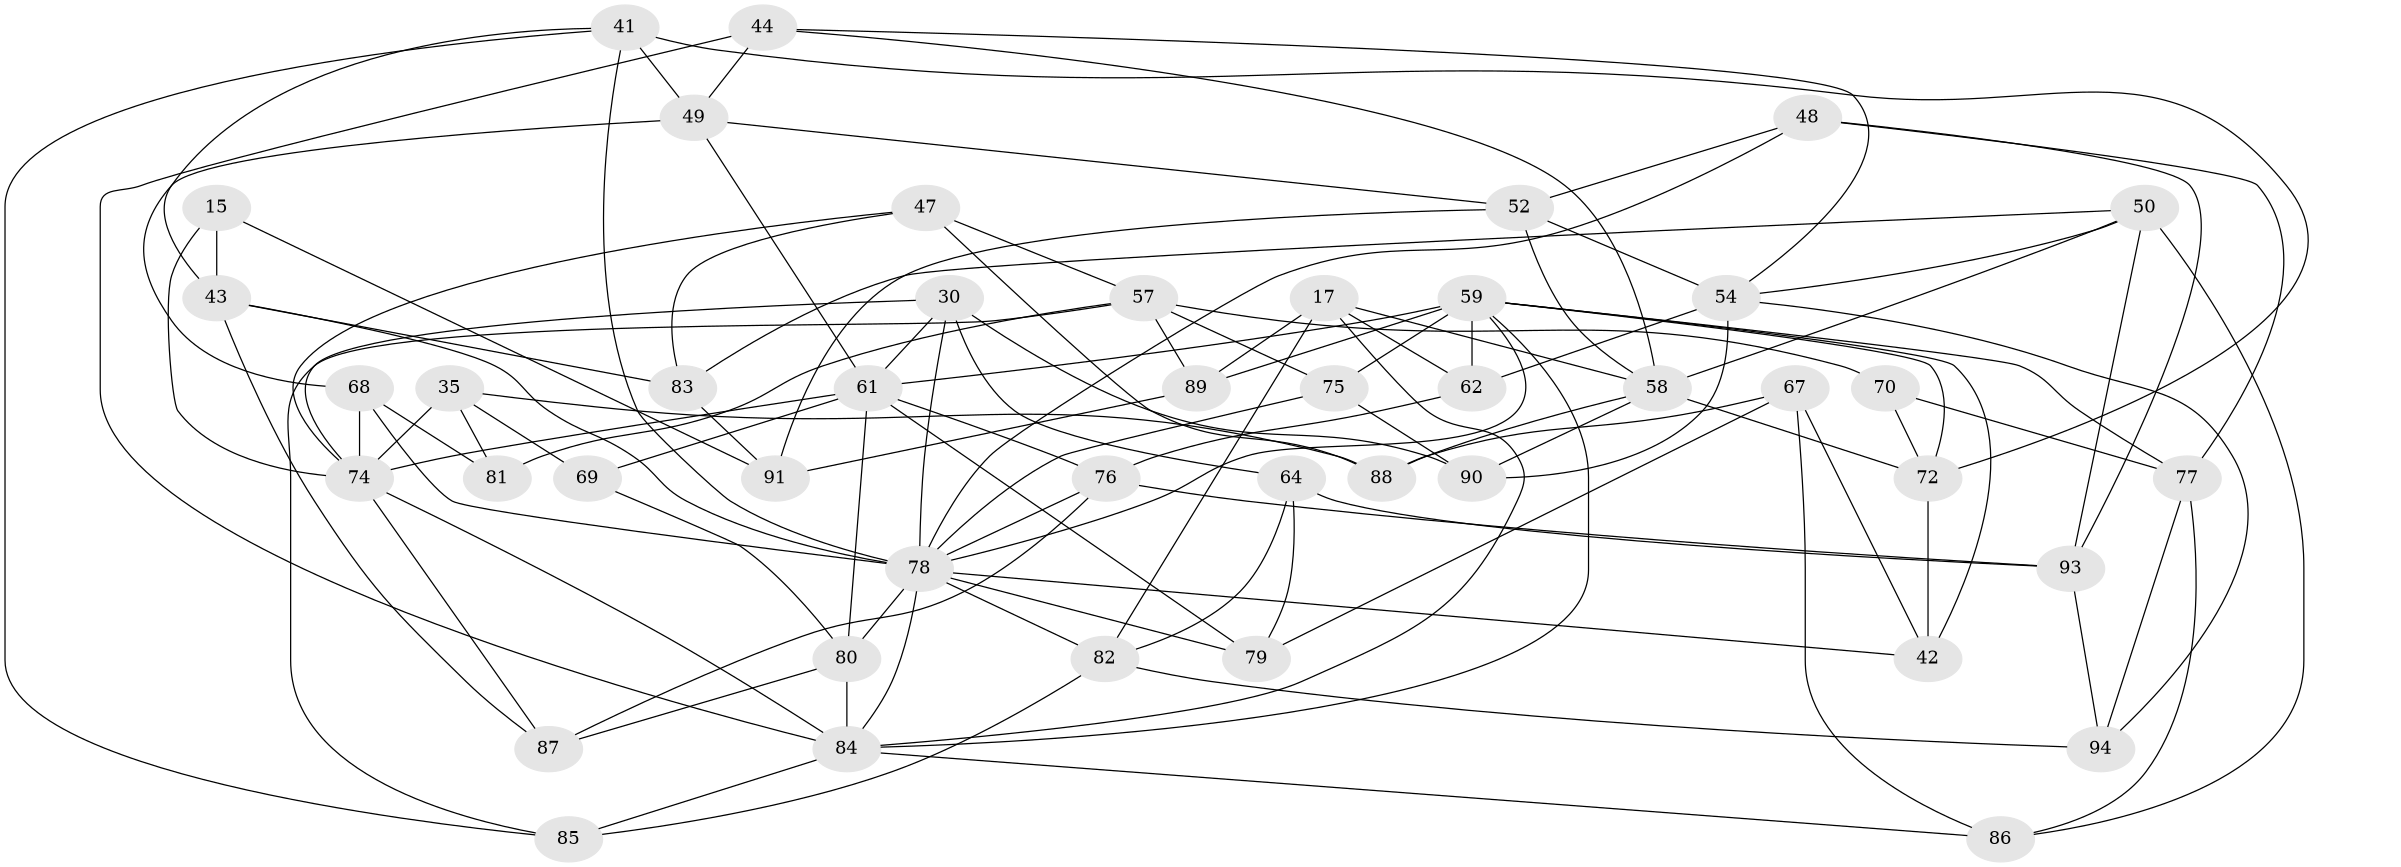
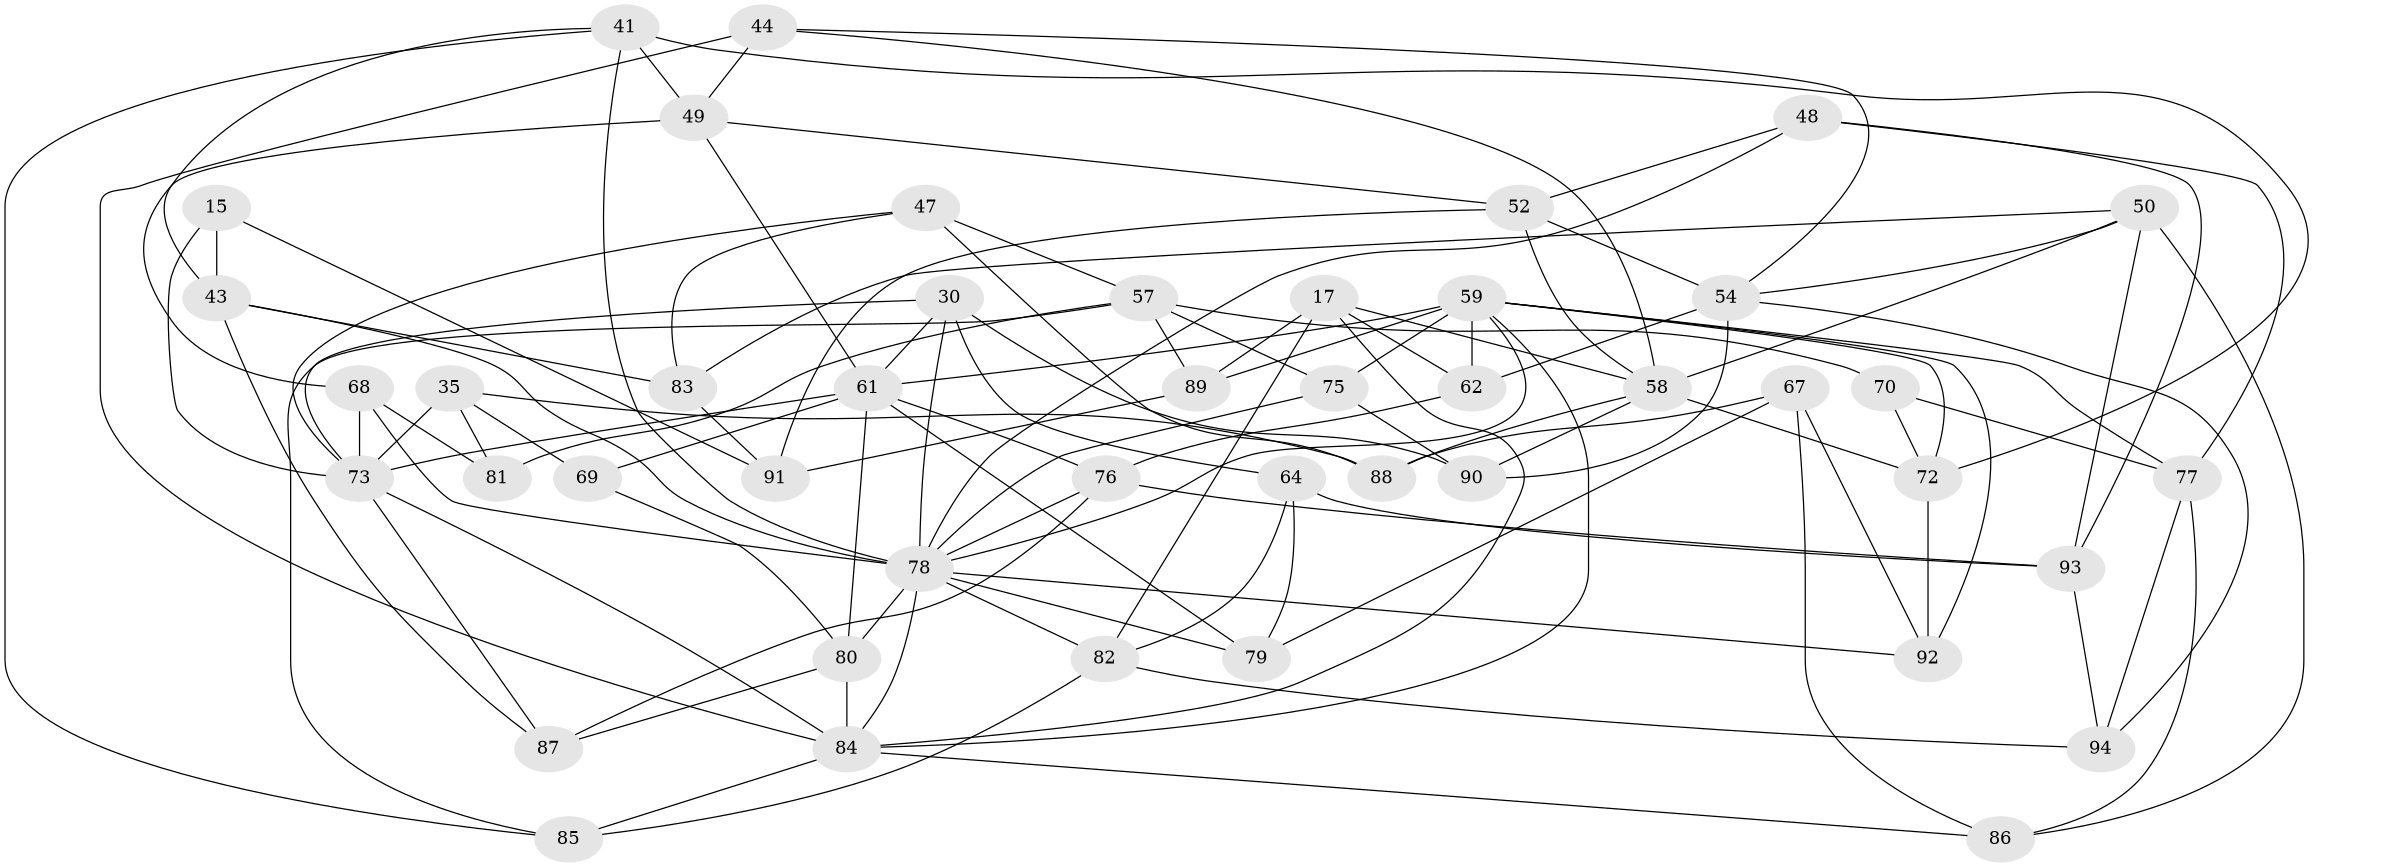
(360, 479) -> (360, 479)
(1928, 659) -> (1928, 659)
